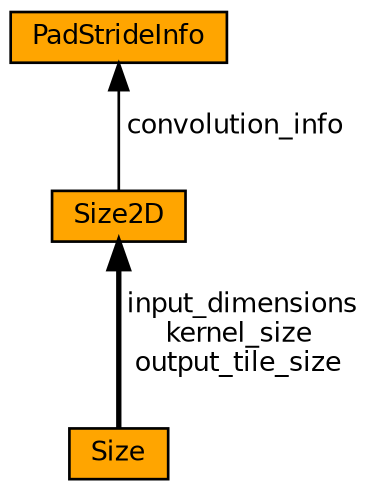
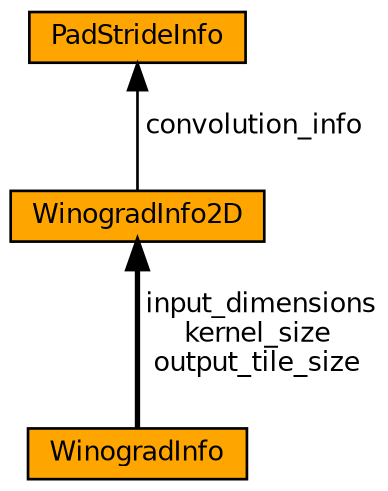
(119, 216) -> (137, 216)
(119, 454) -> (137, 454)
